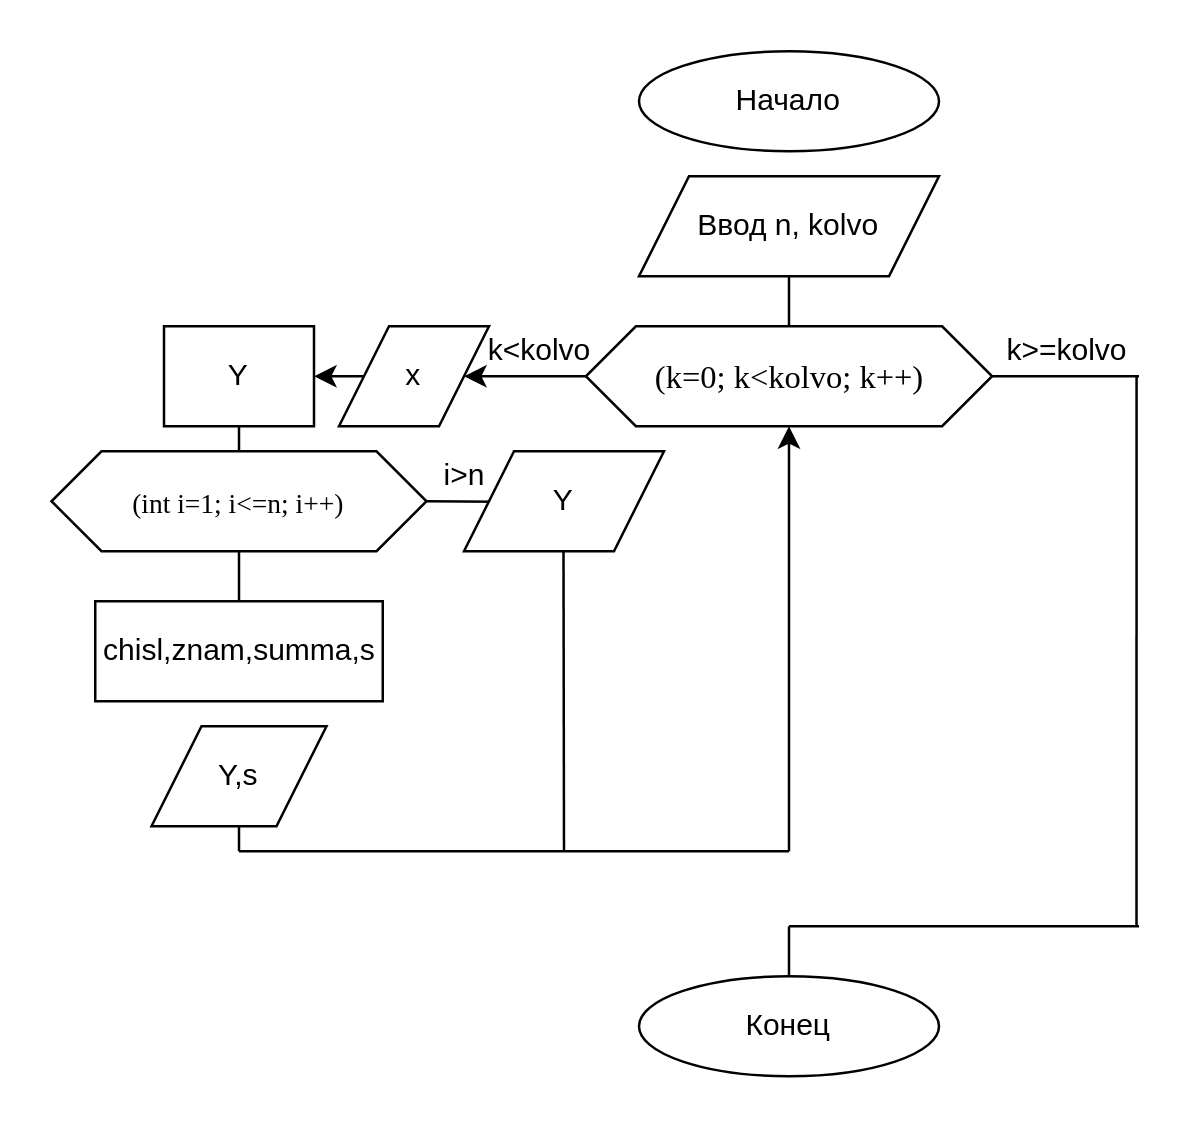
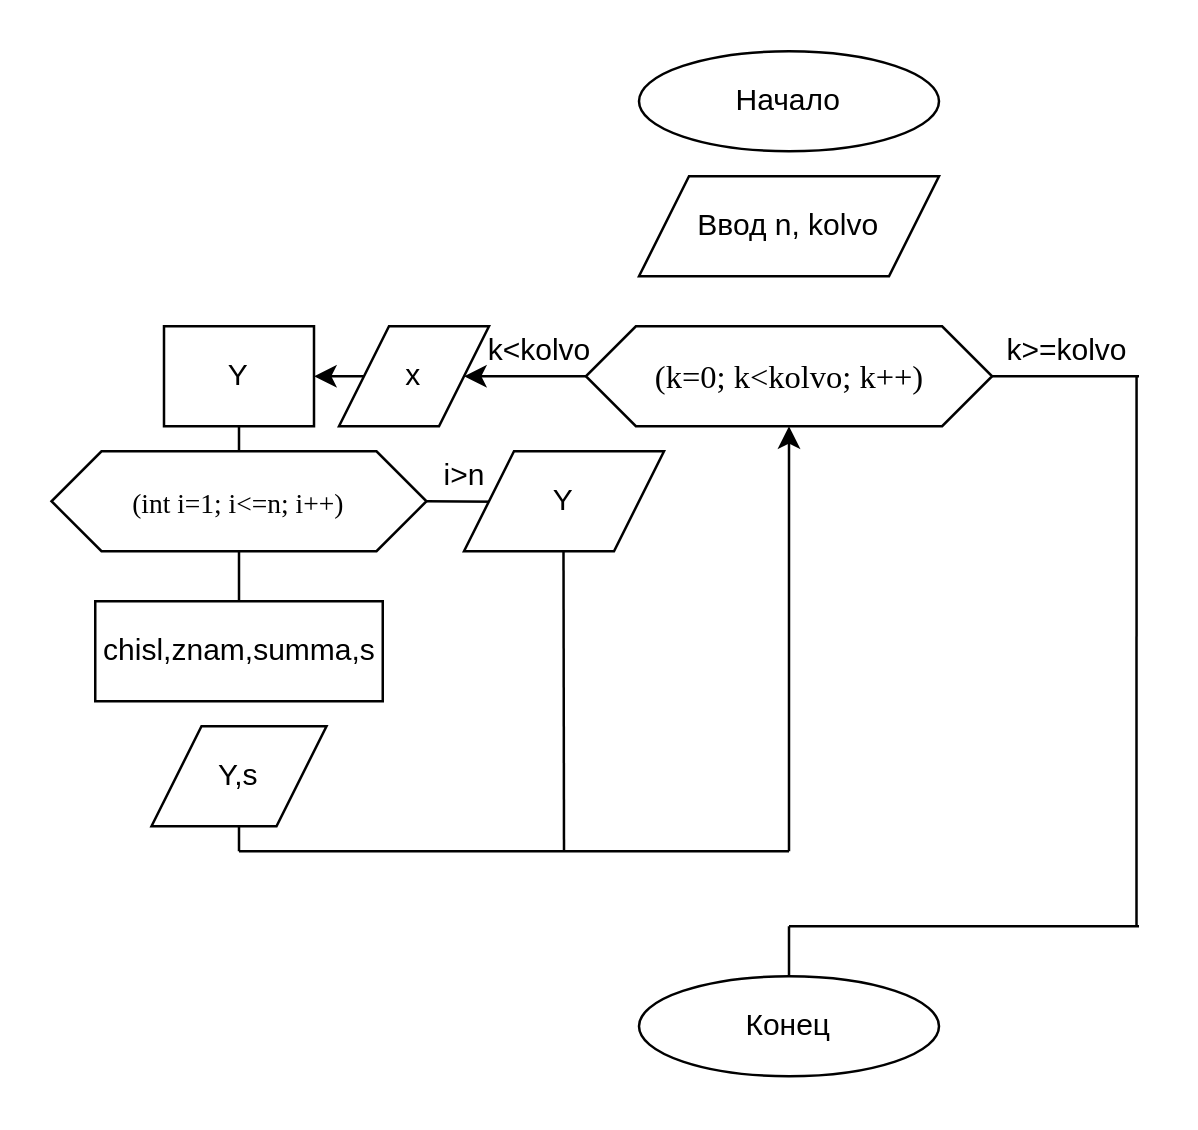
(789, 301) -> none
